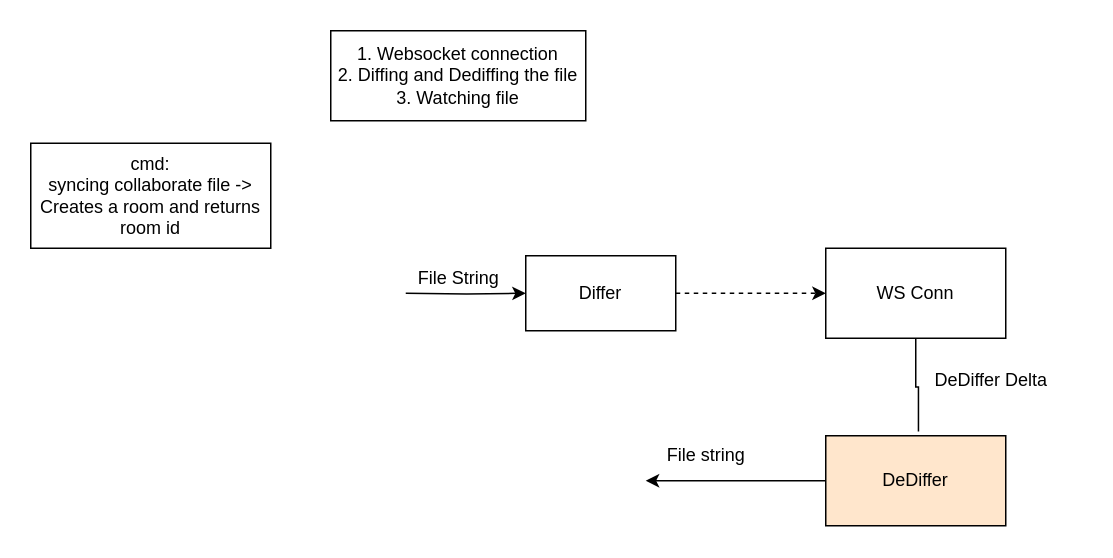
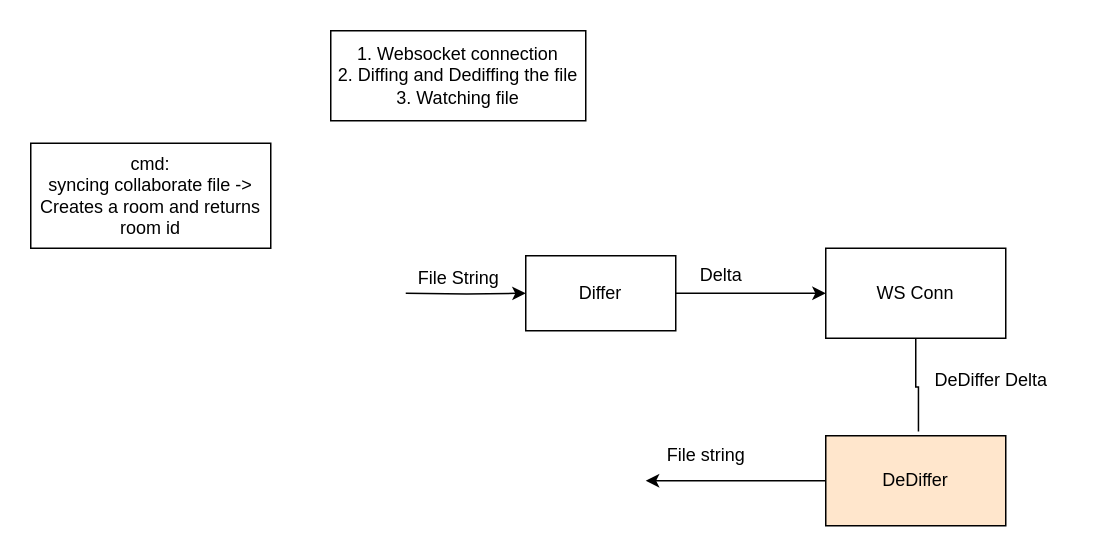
none -> (721, 275)
(745, 293) -> (745, 293)
